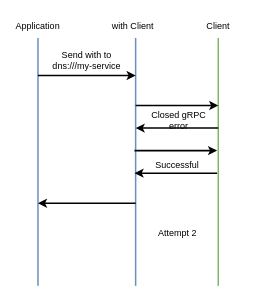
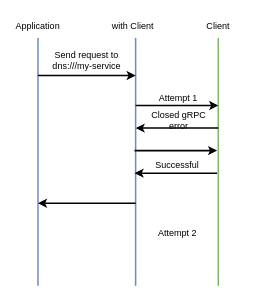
(87, 60) -> (87, 60)
none -> (178, 98)
